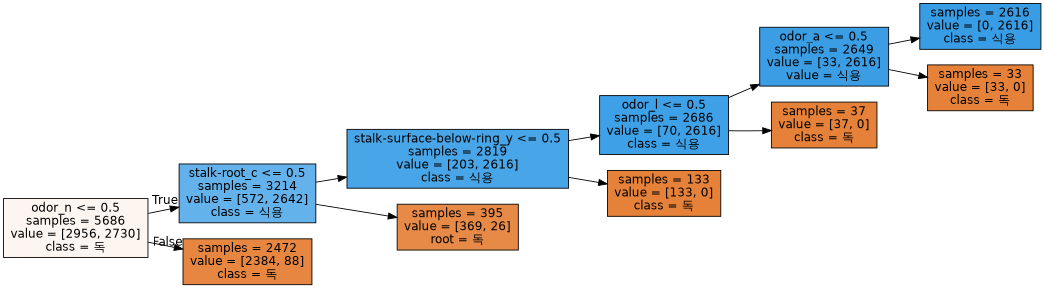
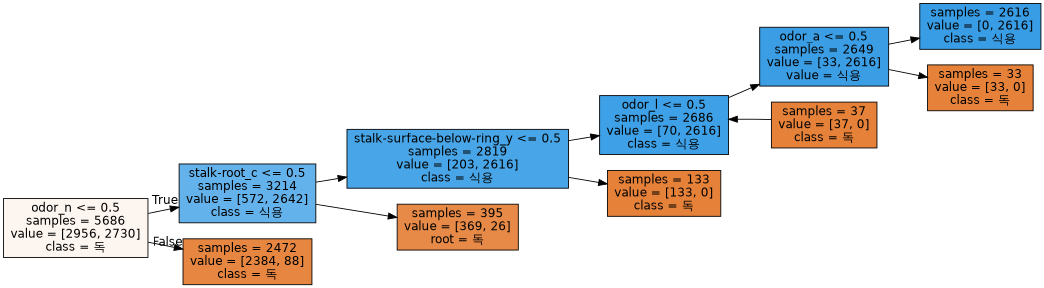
(746, 131) -> (754, 119)
